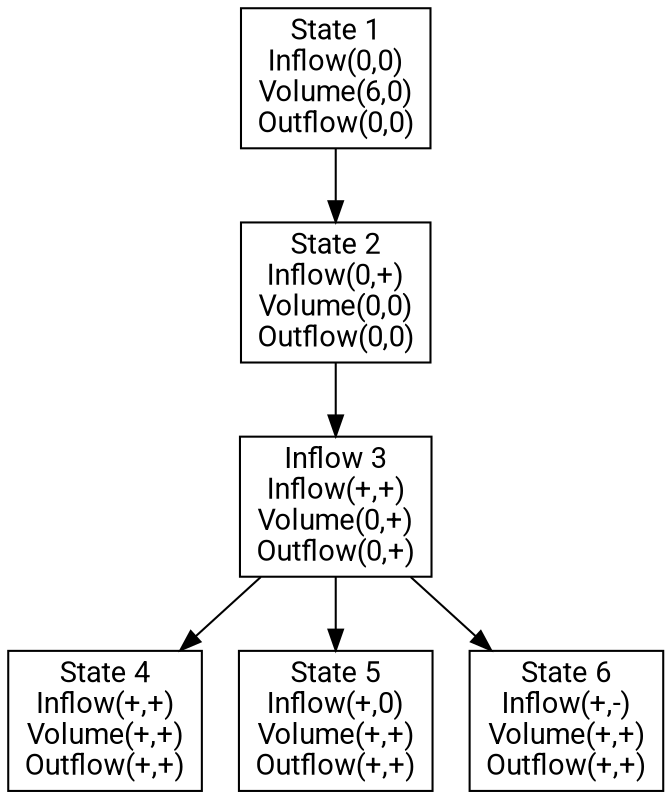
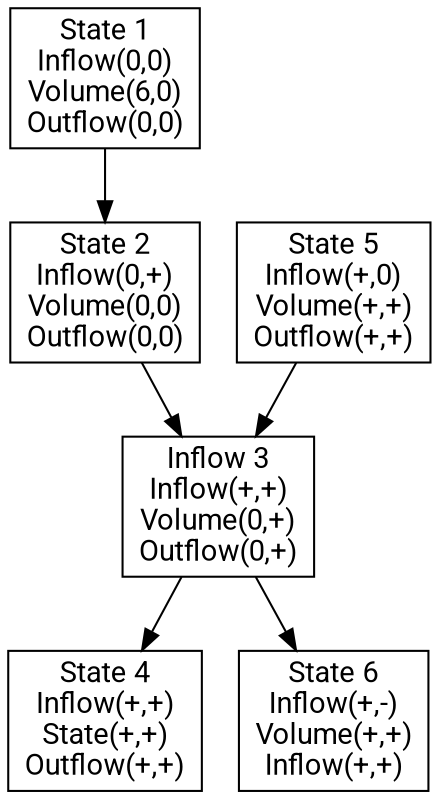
(336, 603) -> (281, 390)
(105, 721) -> (105, 721)
(566, 721) -> (334, 721)
